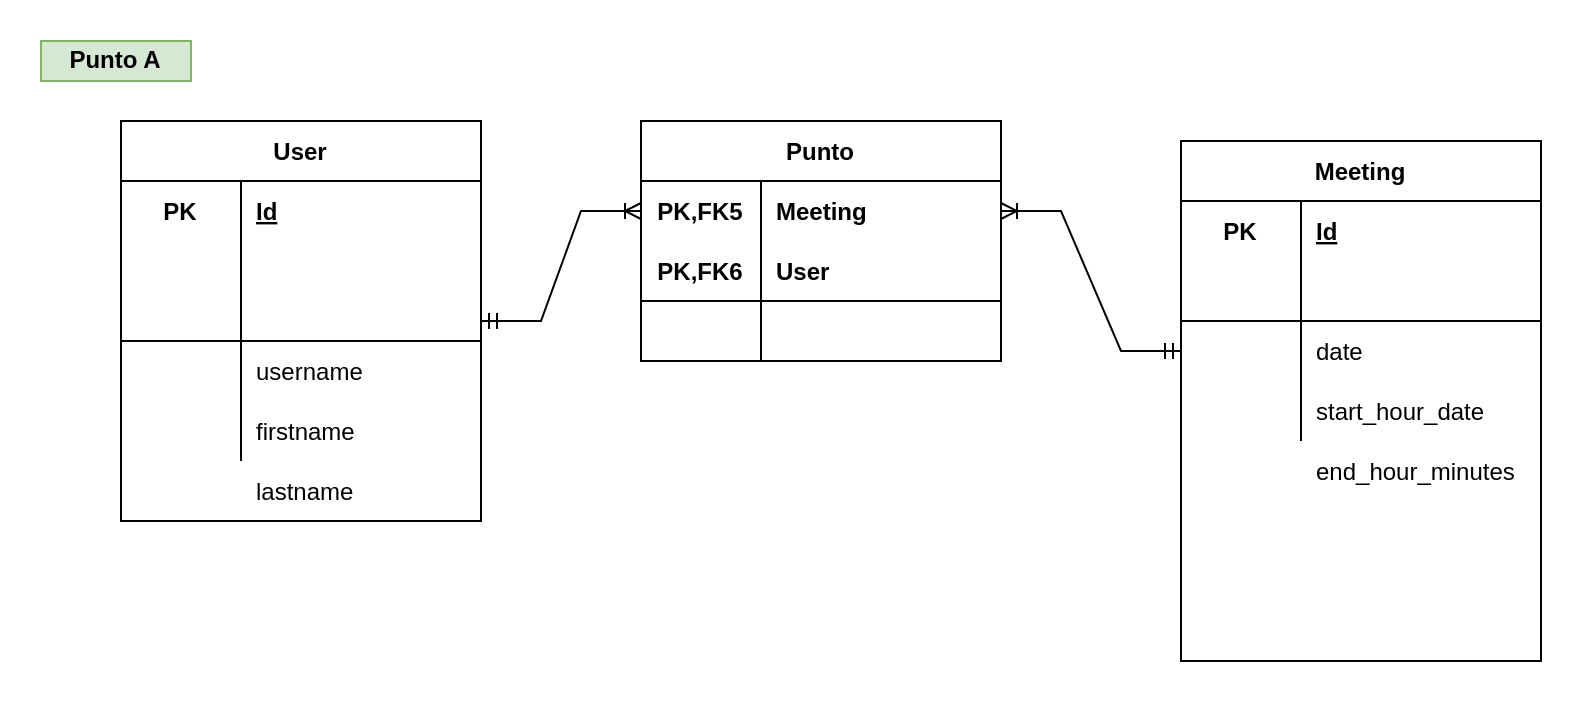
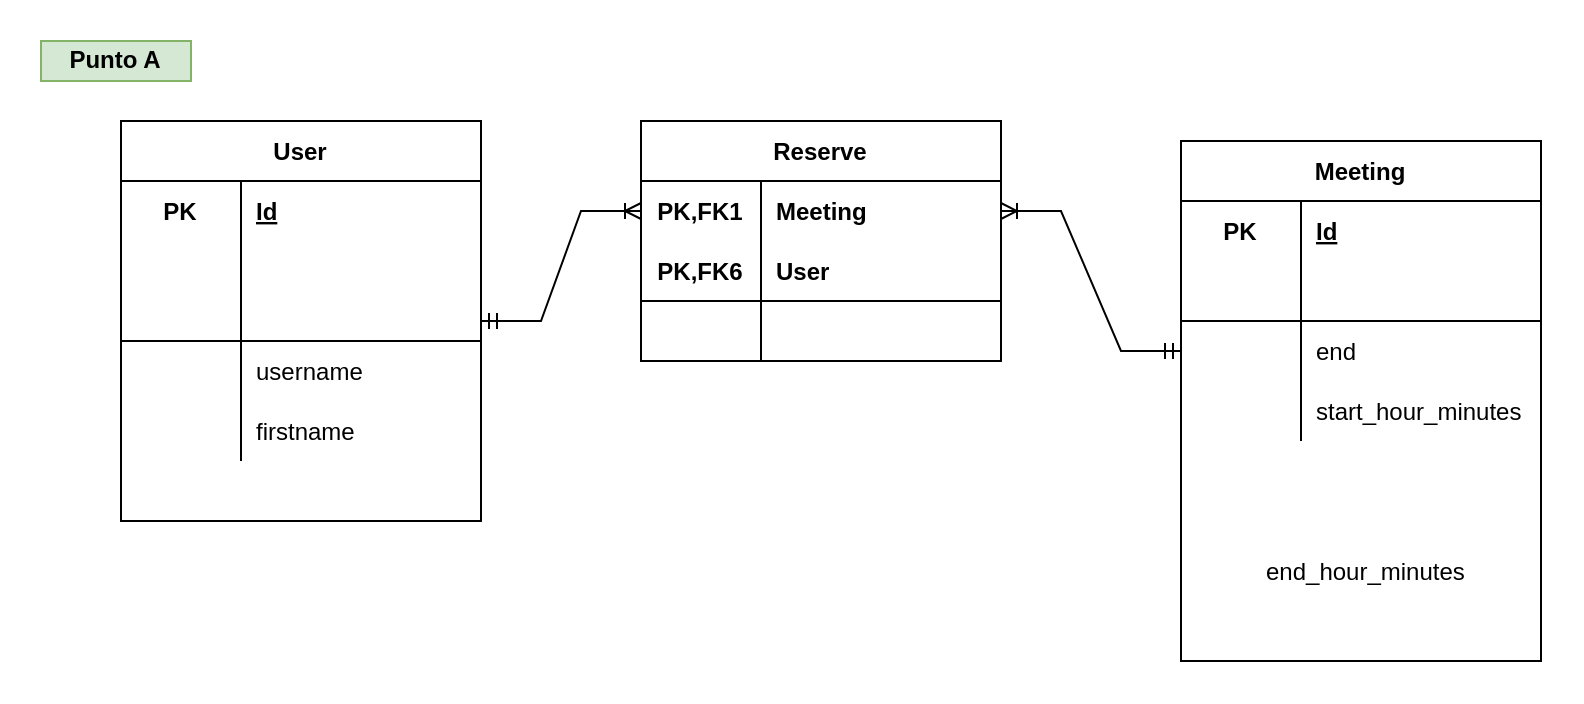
(820, 152) -> (820, 152)
(700, 212) -> (700, 212)
(1343, 352) -> (1336, 352)
(1417, 412) -> (1434, 412)
(1421, 471) -> (1371, 571)
(361, 491) -> none
